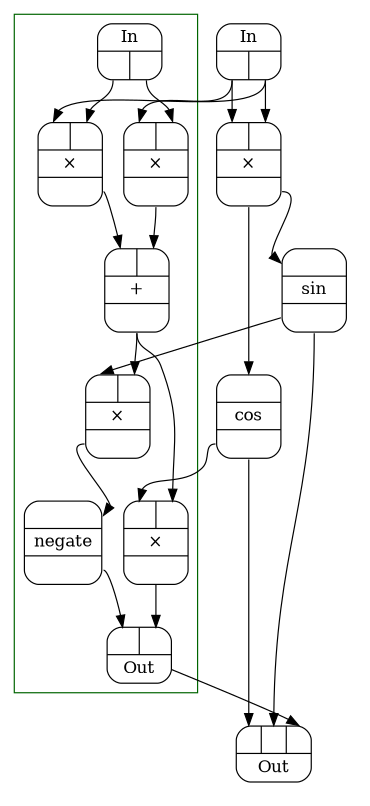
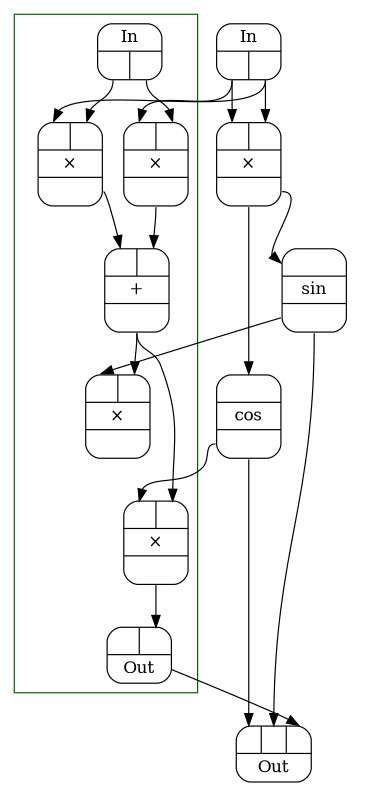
(63, 543) -> none
